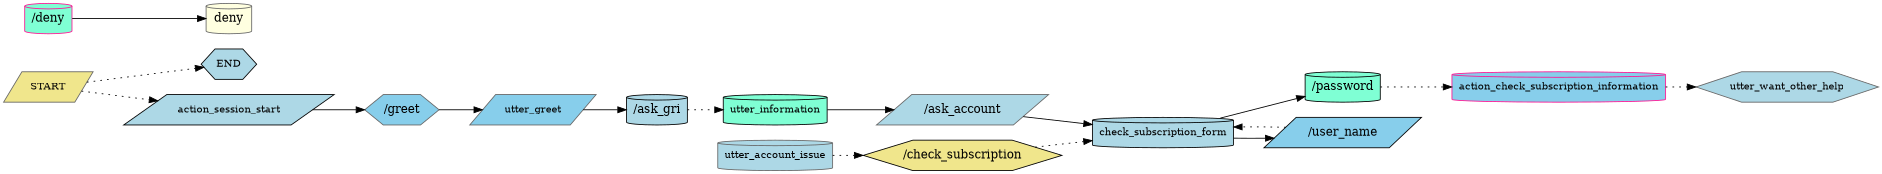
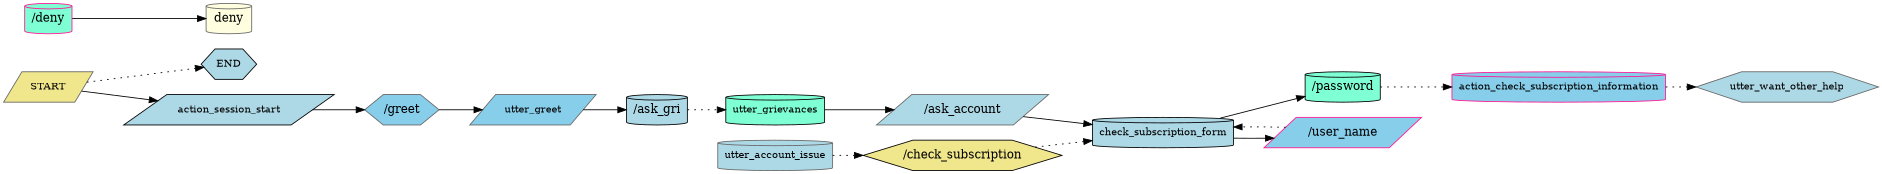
(115, 95) -> (115, 95)
(775, 110) -> (775, 110)
(1343, 133) -> (1343, 133)
